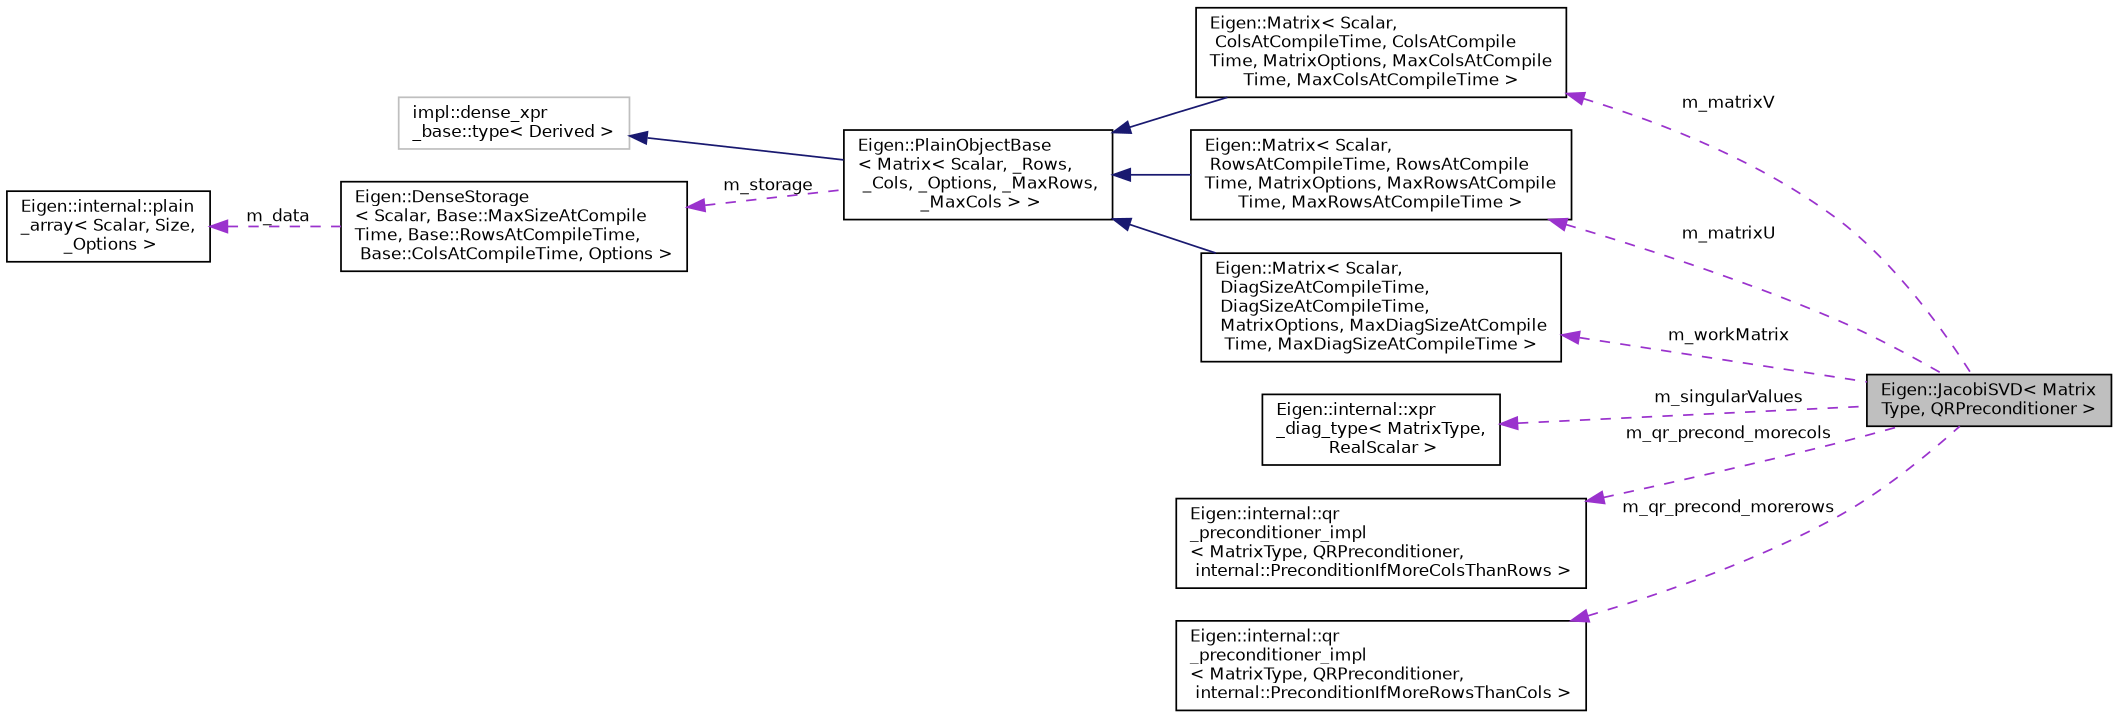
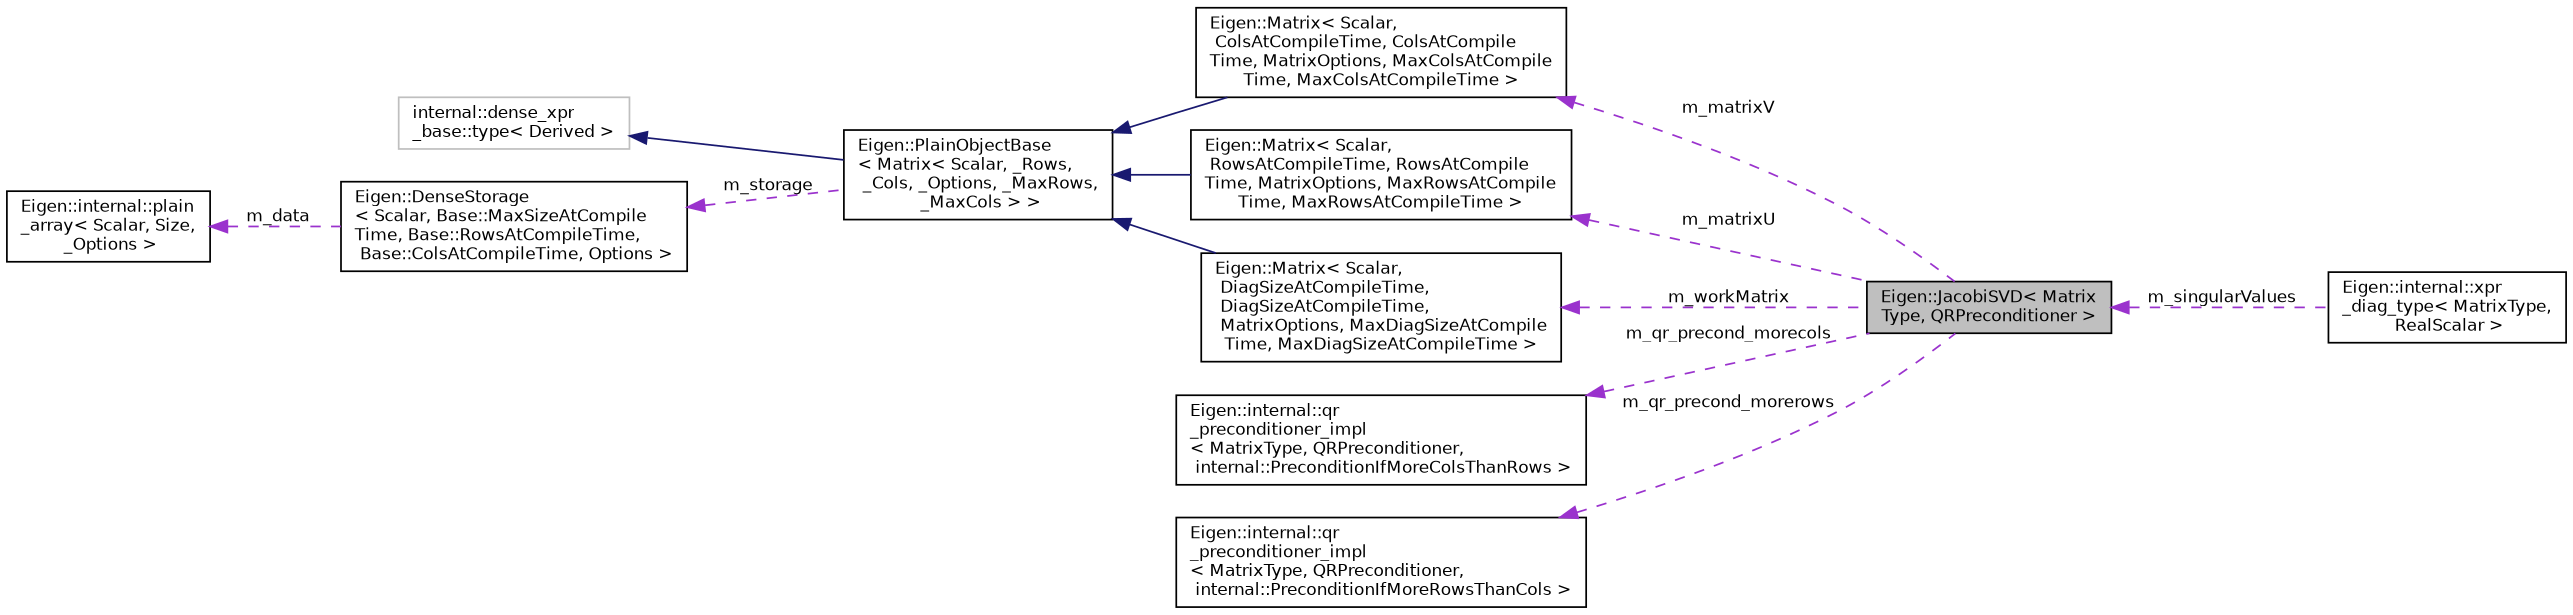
(514, 123) -> (514, 123)
(1692, 415) -> (2229, 307)
